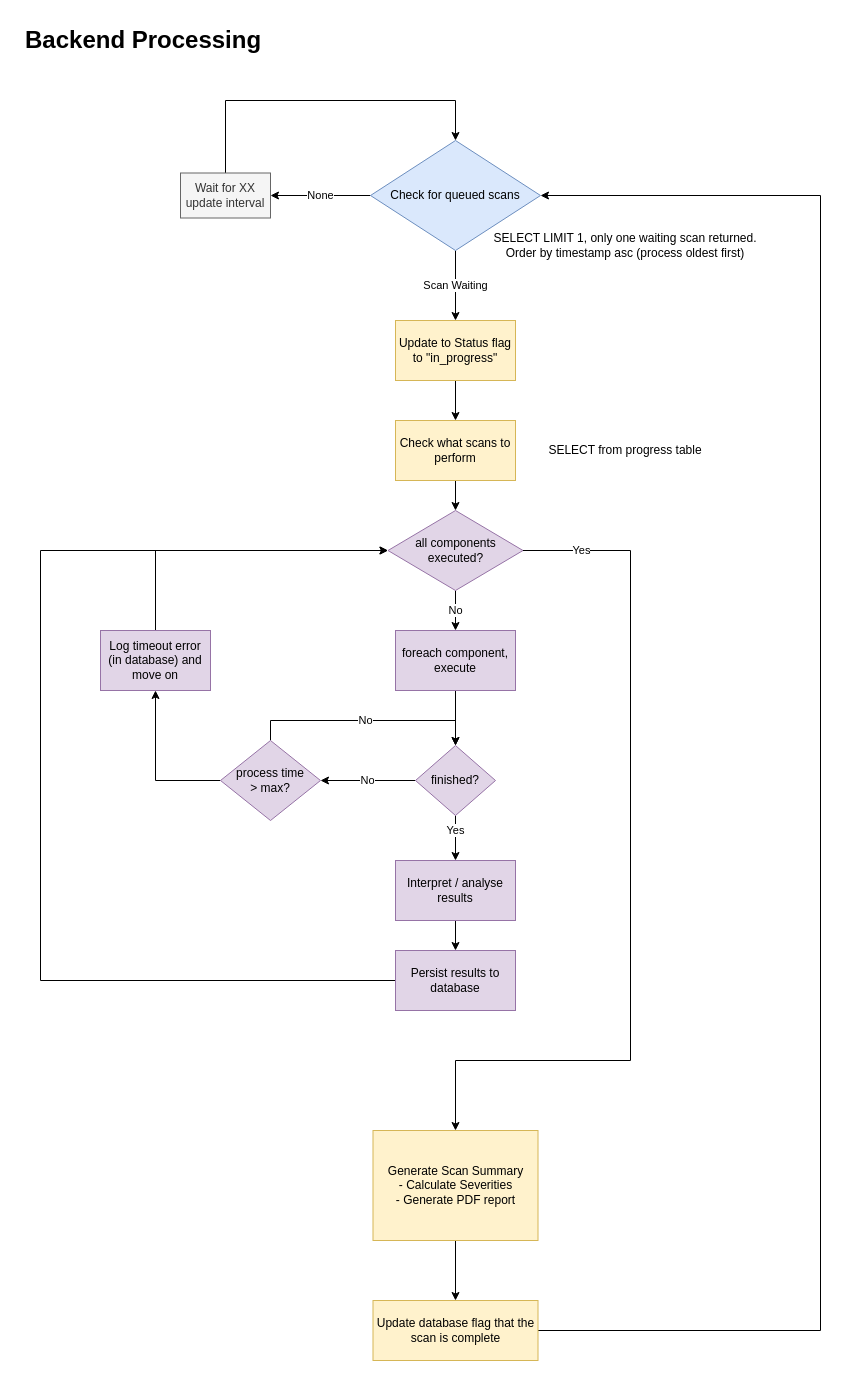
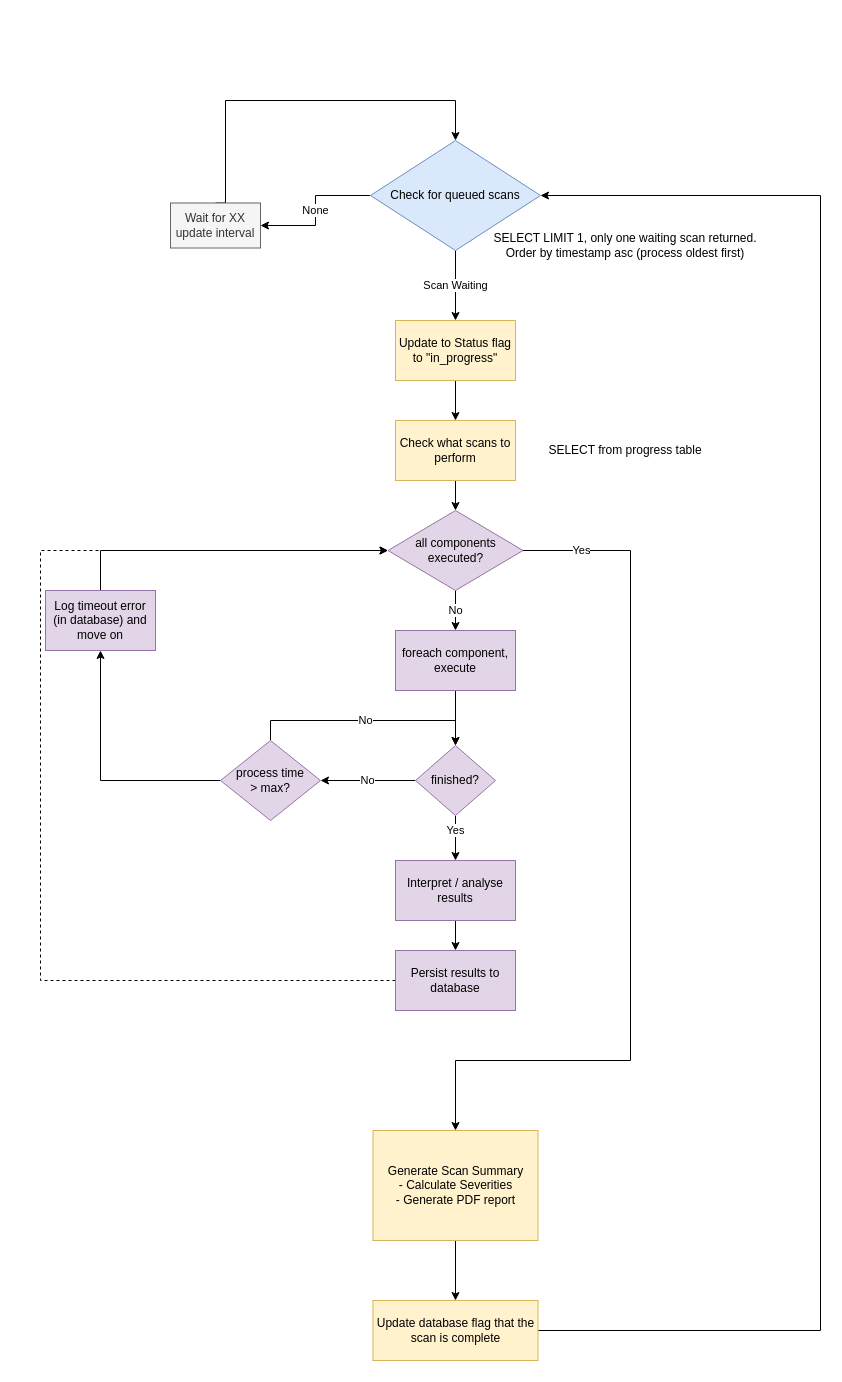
(166, 46) -> none
(226, 196) -> (216, 226)
(156, 661) -> (101, 621)
(41, 915) -> (41, 915)
